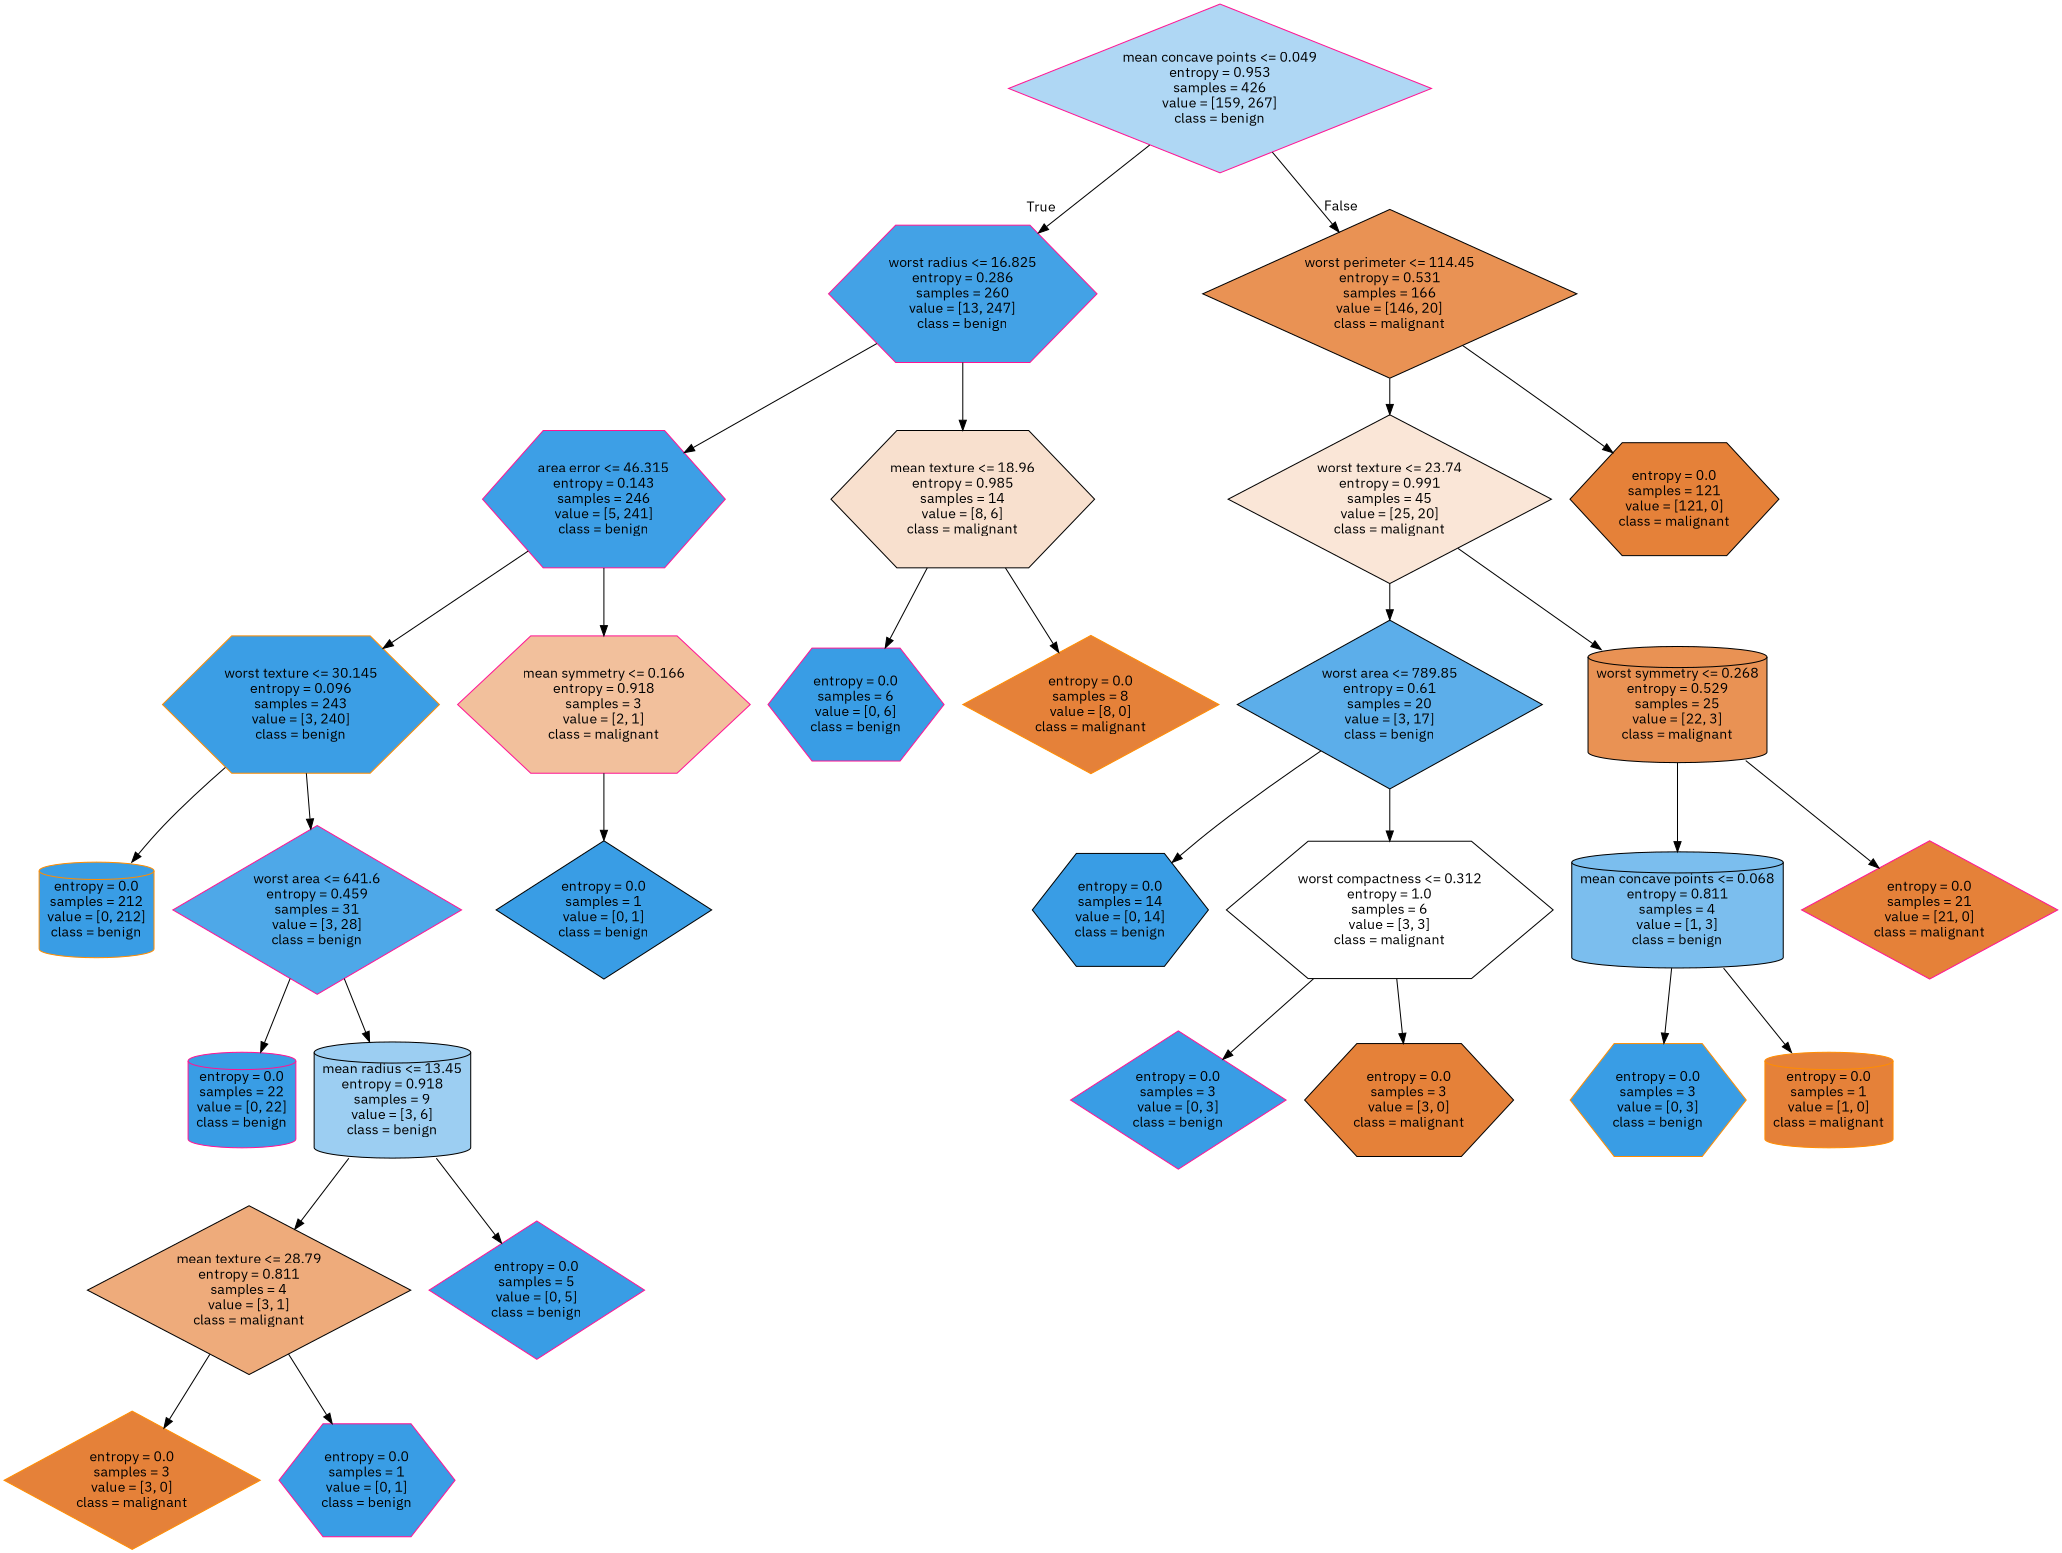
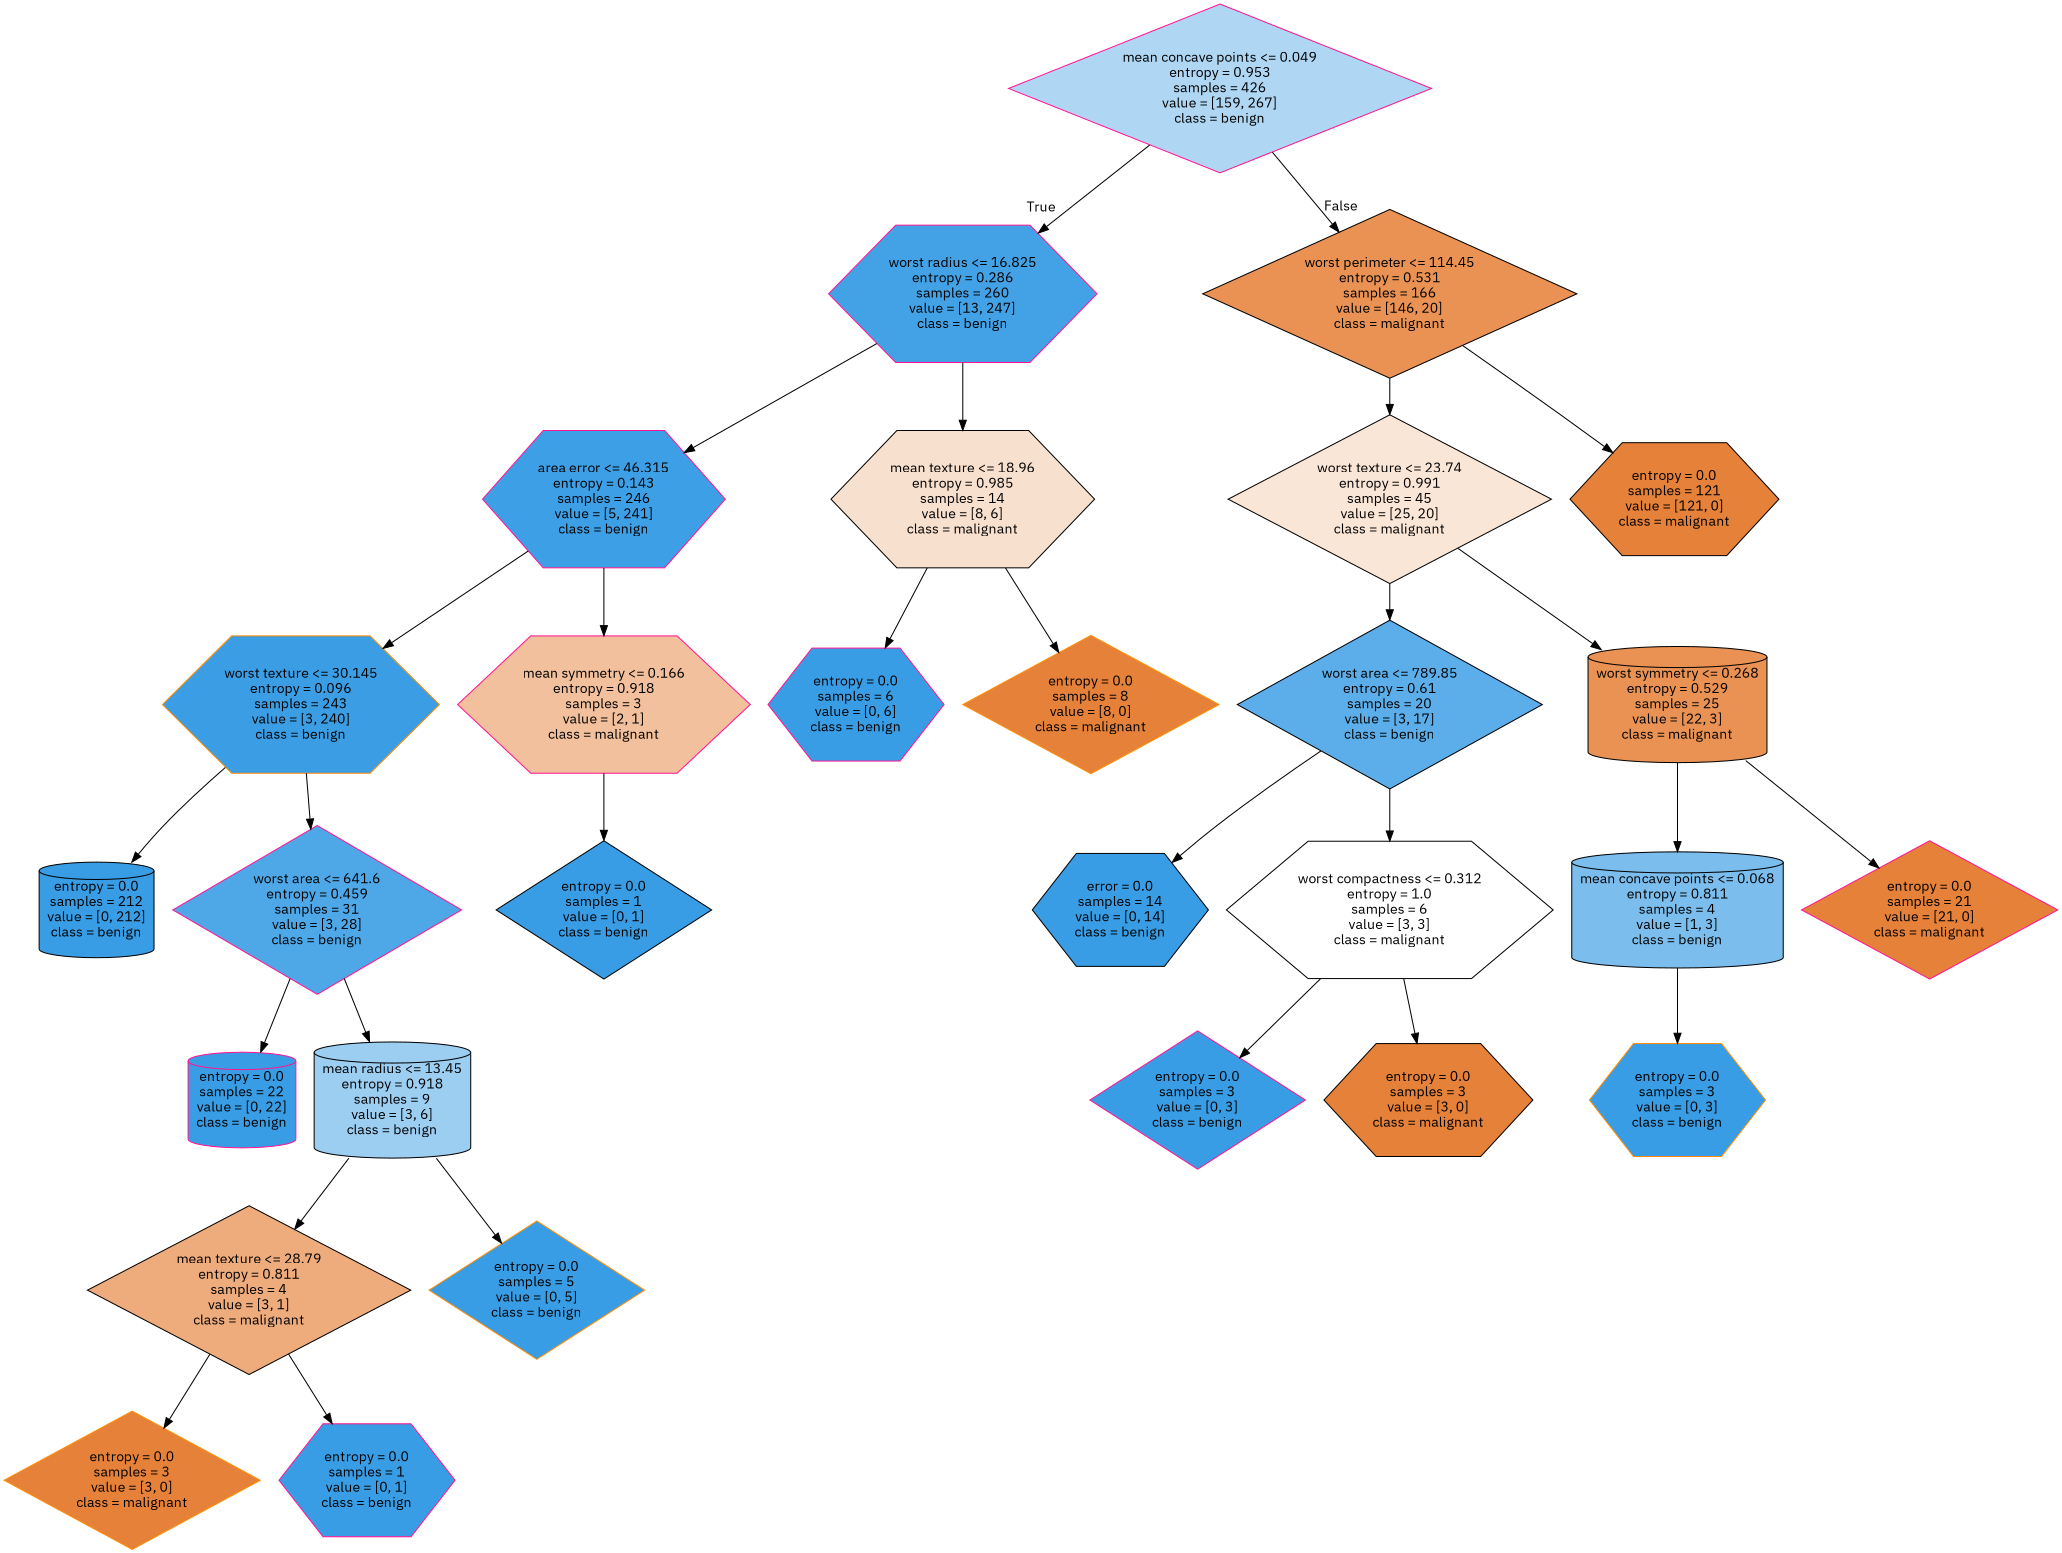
(97, 910) -> (97, 910)
(1120, 910) -> (1120, 910)
(1829, 1100) -> none
(537, 1290) -> (537, 1290)
